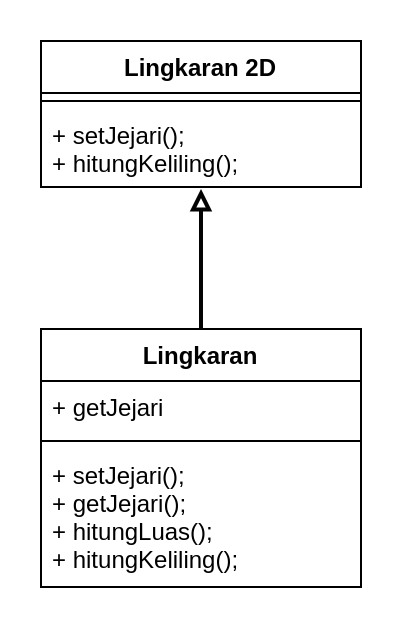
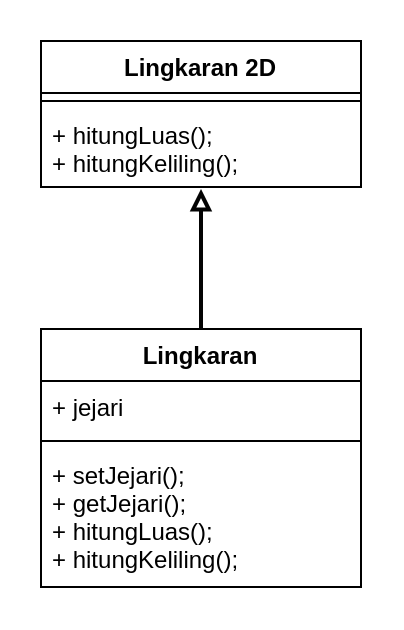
(137, 136) -> (143, 136)
(120, 408) -> (100, 408)
